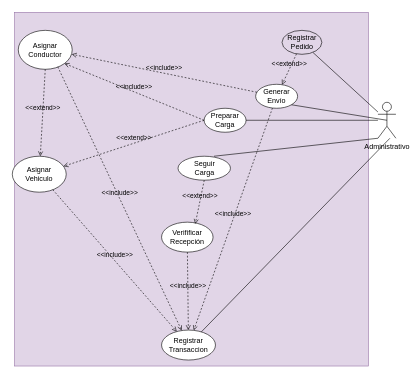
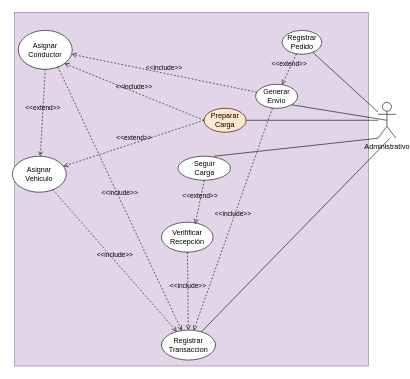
(302, 42) -> (302, 42)
(225, 120) -> (225, 120)
